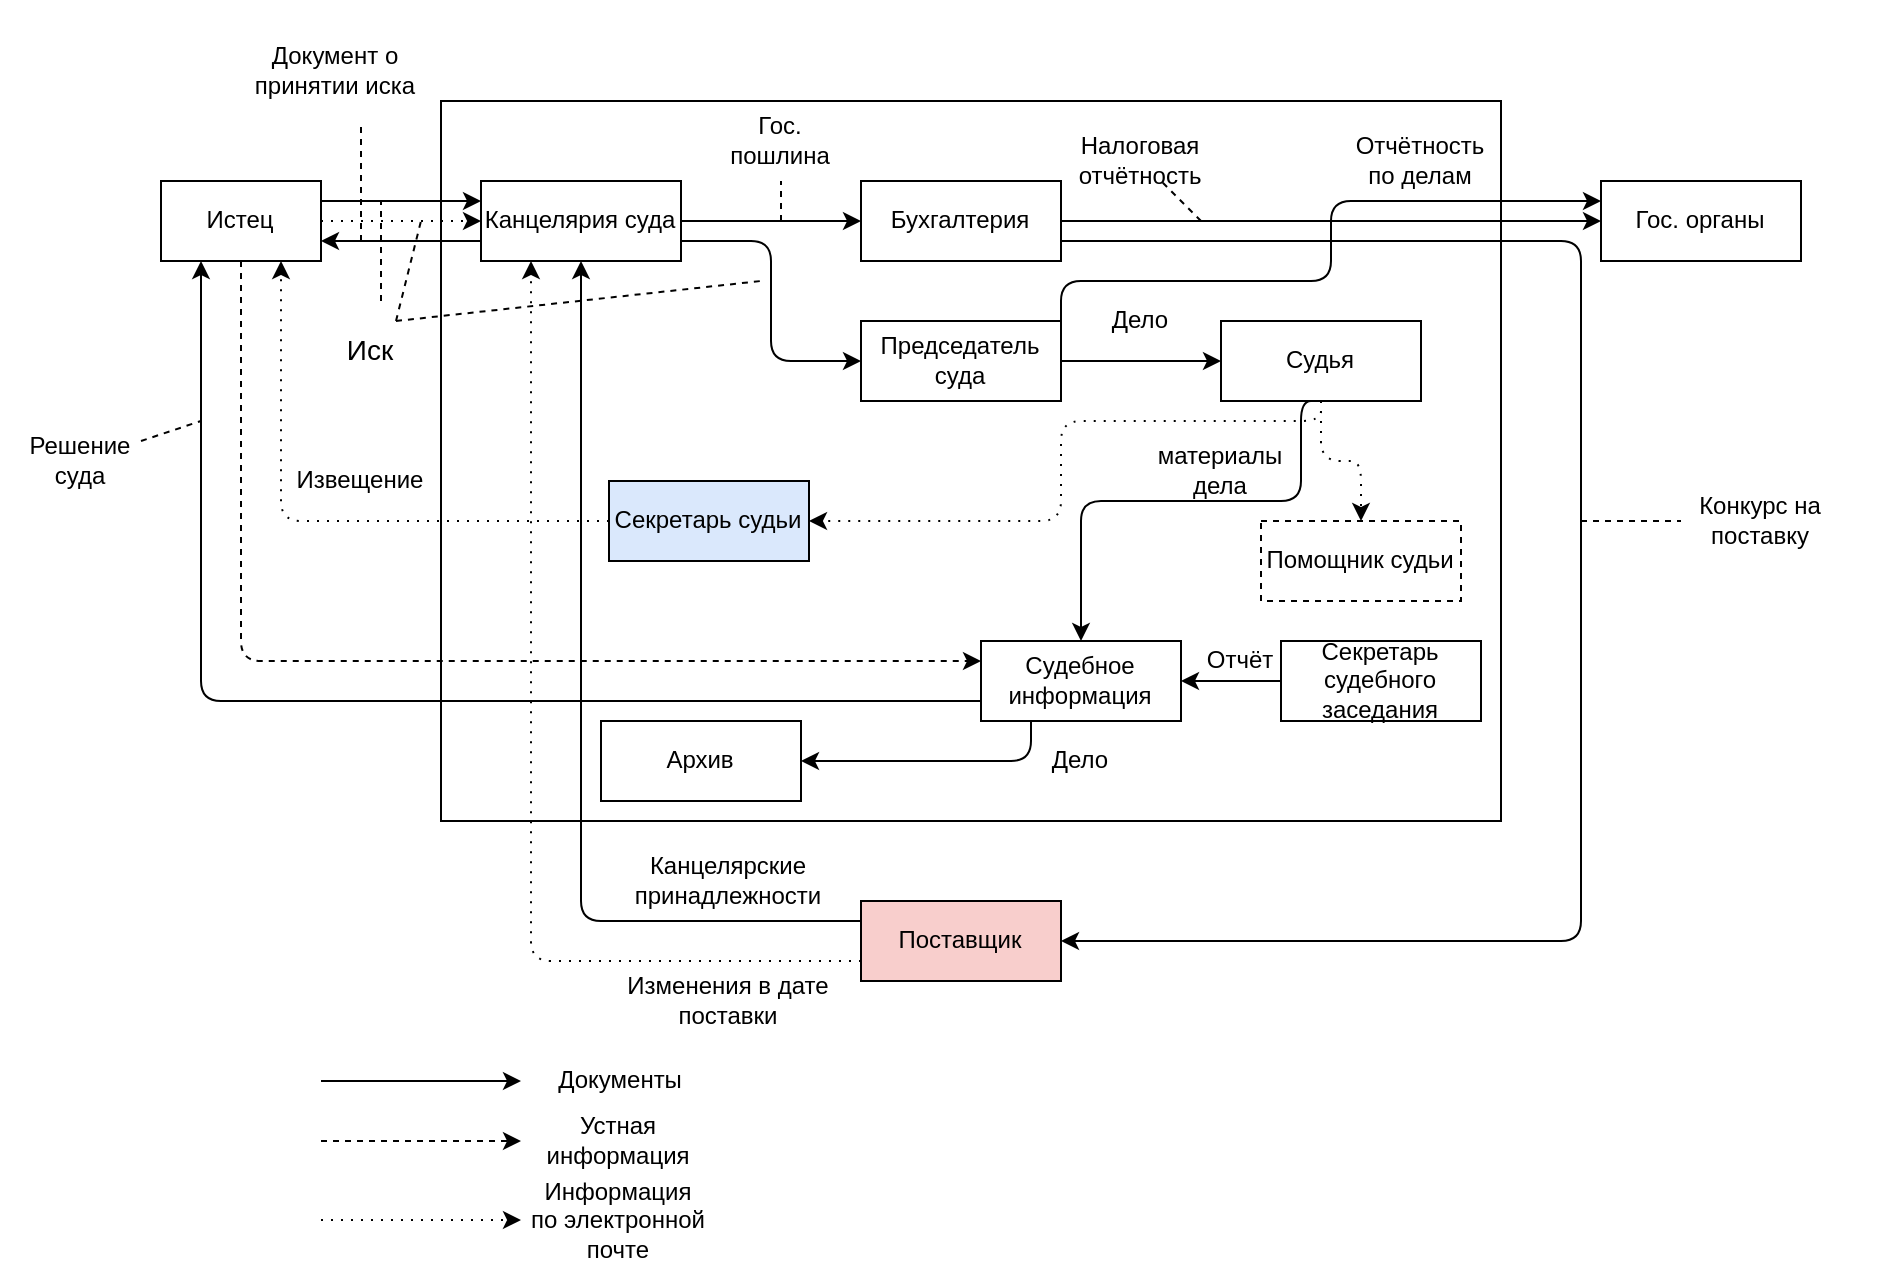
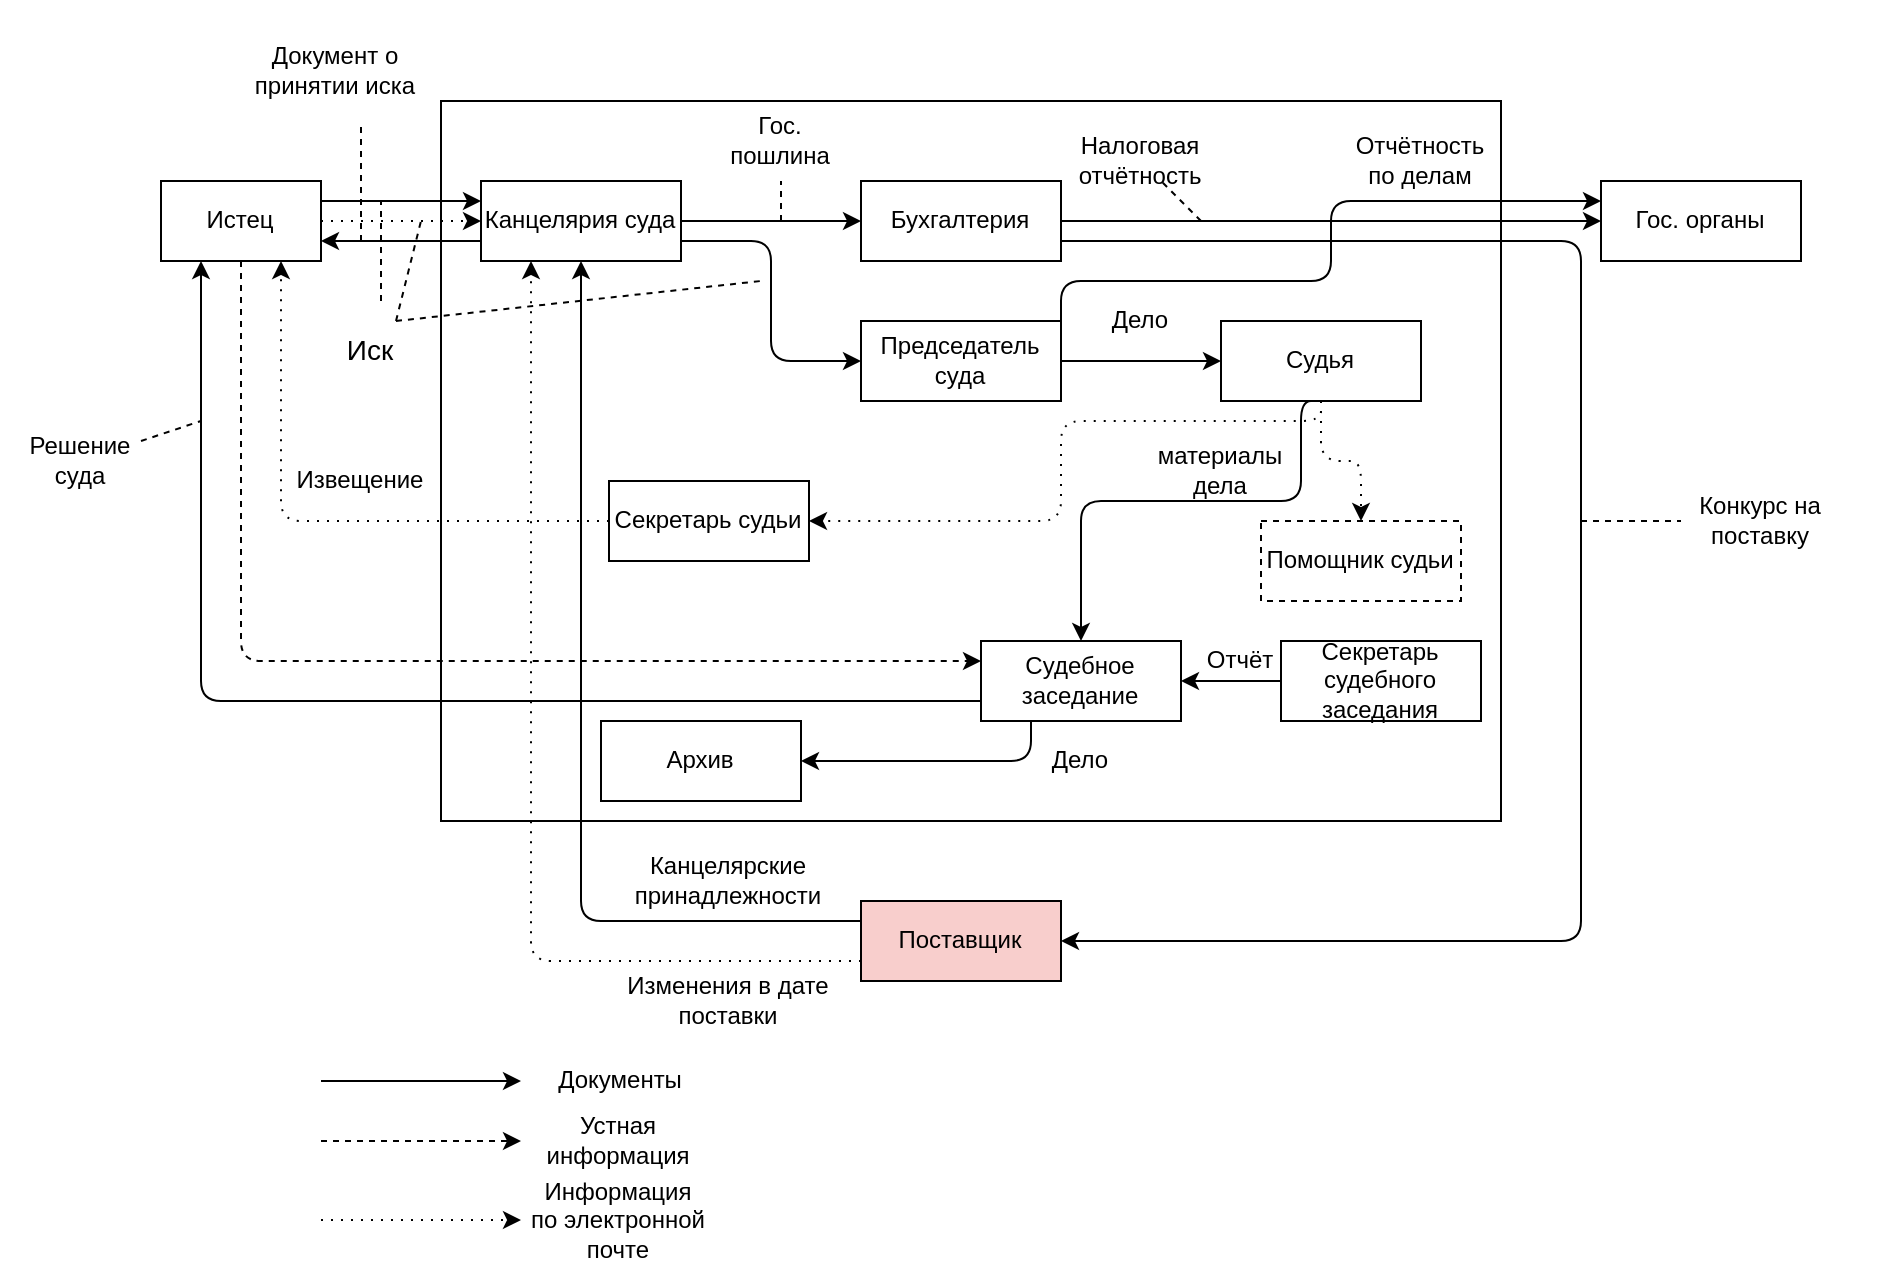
(709, 521) -> (709, 521)
(1081, 681) -> (1081, 681)
